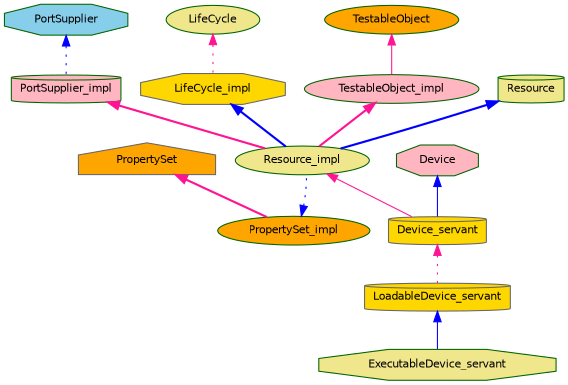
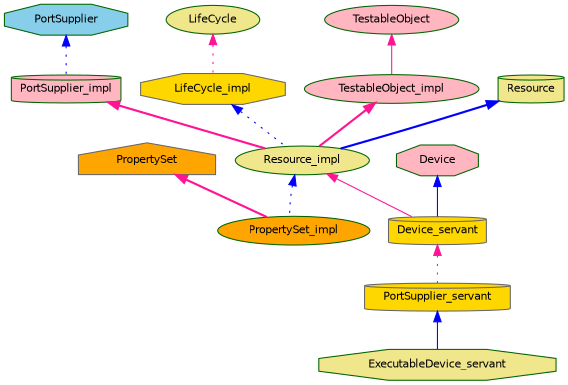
(392, 20) -> (392, 20)
(263, 129) -> (263, 129)
(306, 190) -> (290, 201)
(437, 297) -> (437, 297)
